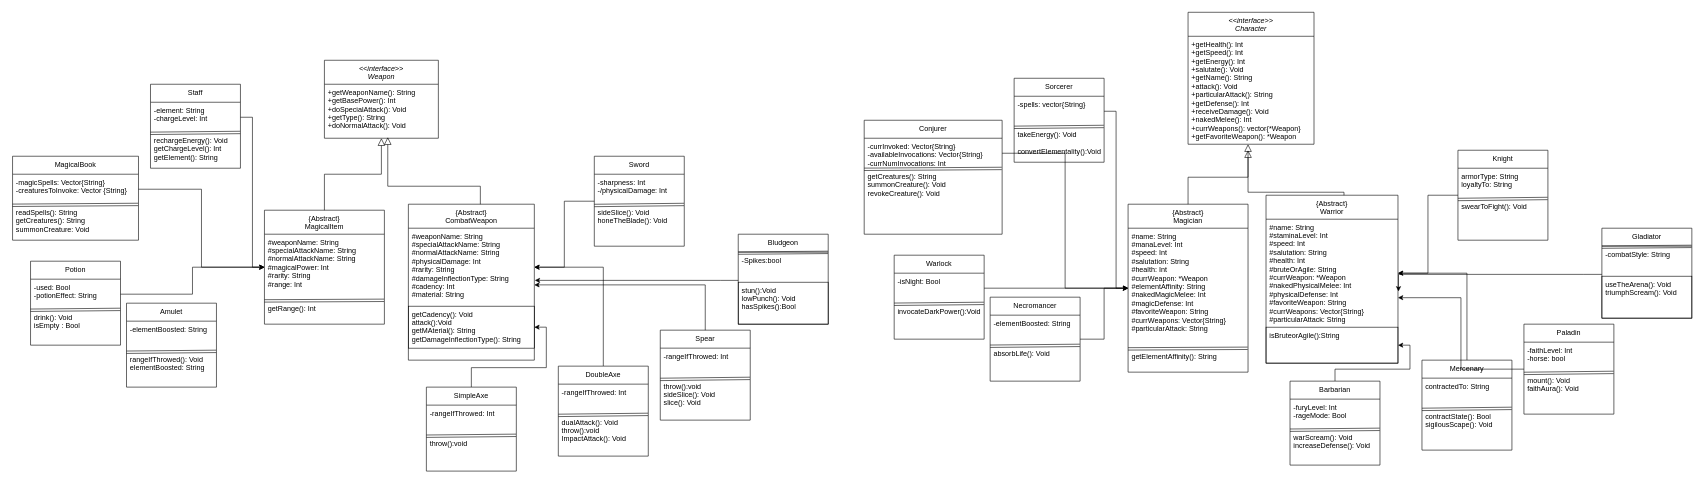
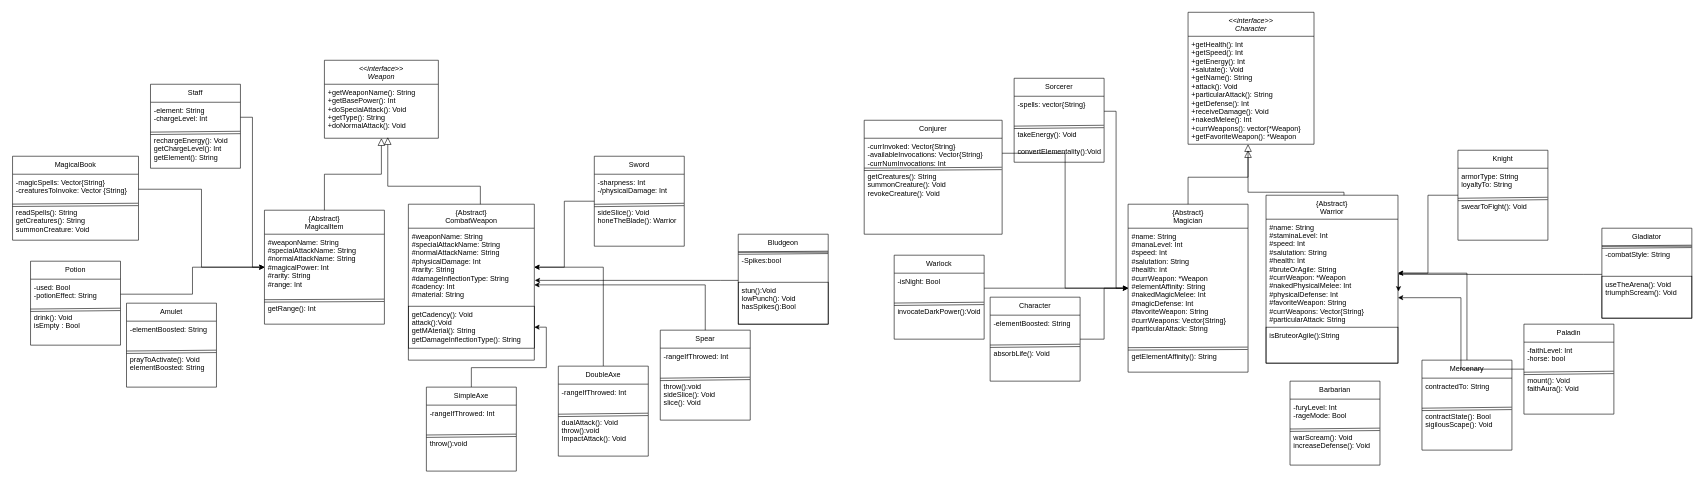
(626, 212) -> (626, 212)
(1035, 305) -> (1035, 305)
(1407, 345) -> none
(171, 359) -> (170, 359)
